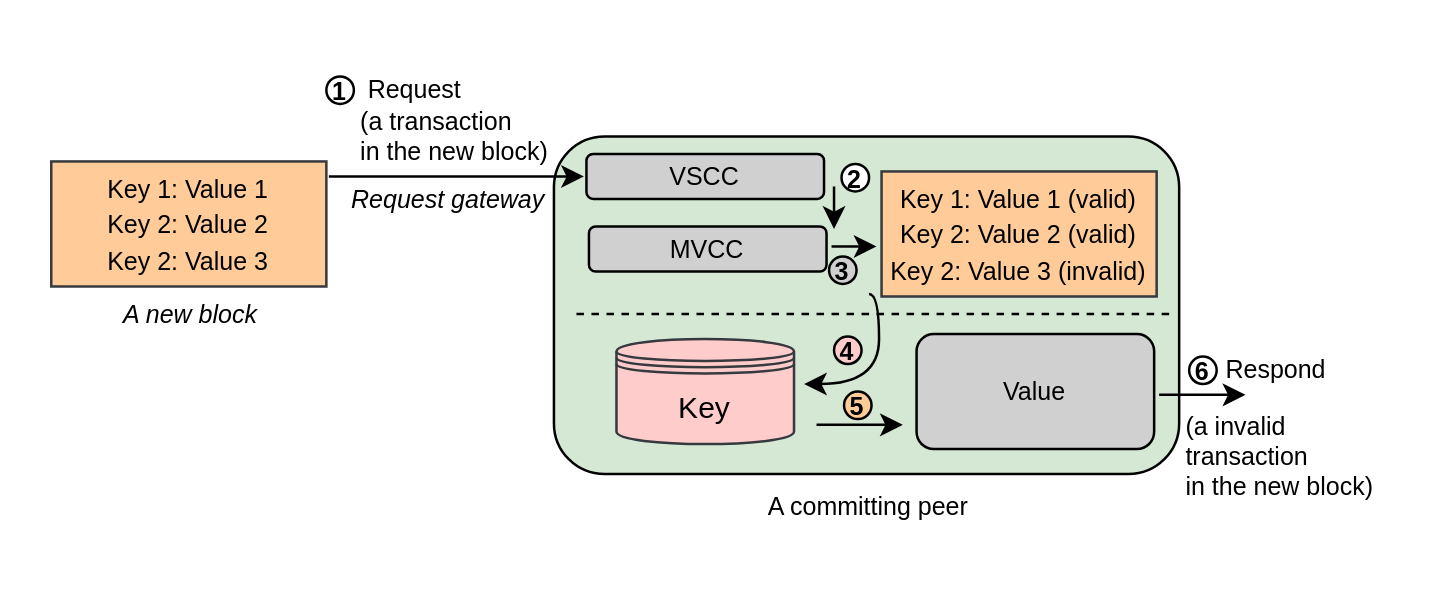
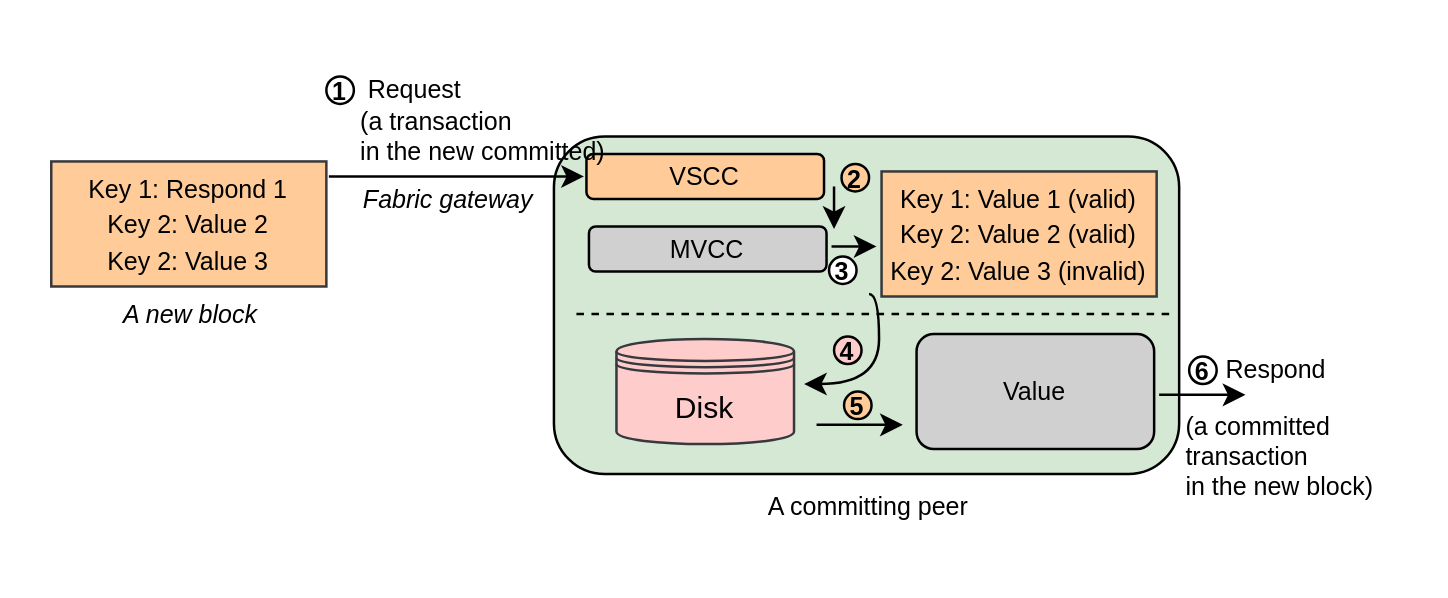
(452, 122) -> (452, 122)
(705, 176) -> (705, 176)
(855, 178) -> (855, 178)
(449, 199) -> (449, 199)
(189, 224) -> (189, 224)
(843, 270) -> (843, 270)
(705, 409) -> (705, 409)
(1242, 427) -> (1263, 427)
